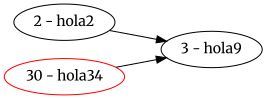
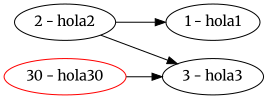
none -> (213, 22)
(212, 49) -> (213, 77)
(64, 77) -> (65, 77)
